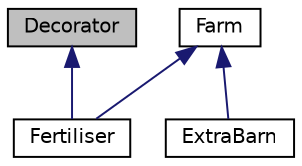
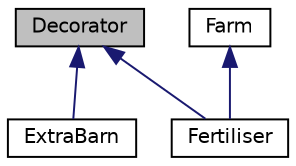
(226, 93) -> (75, 93)
